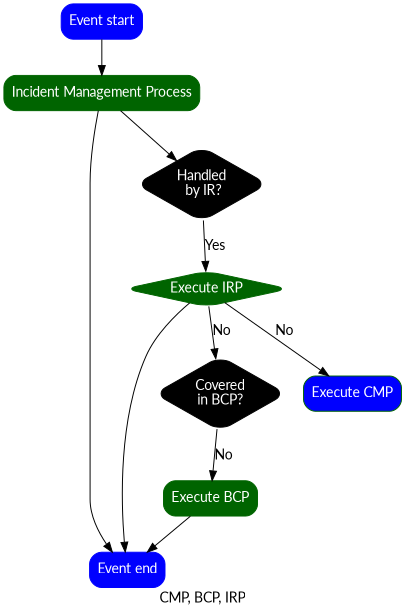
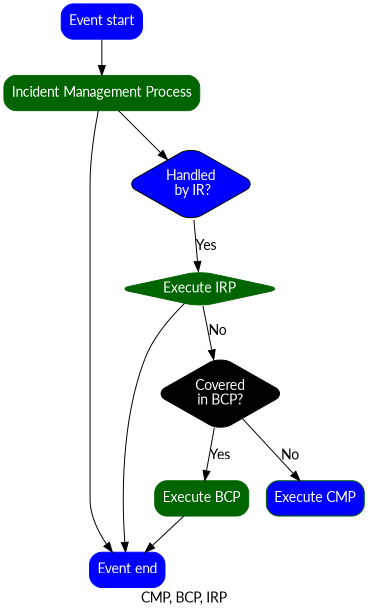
(202, 184) -> (191, 184)
(273, 336) -> (268, 446)
(224, 456) -> (220, 456)
